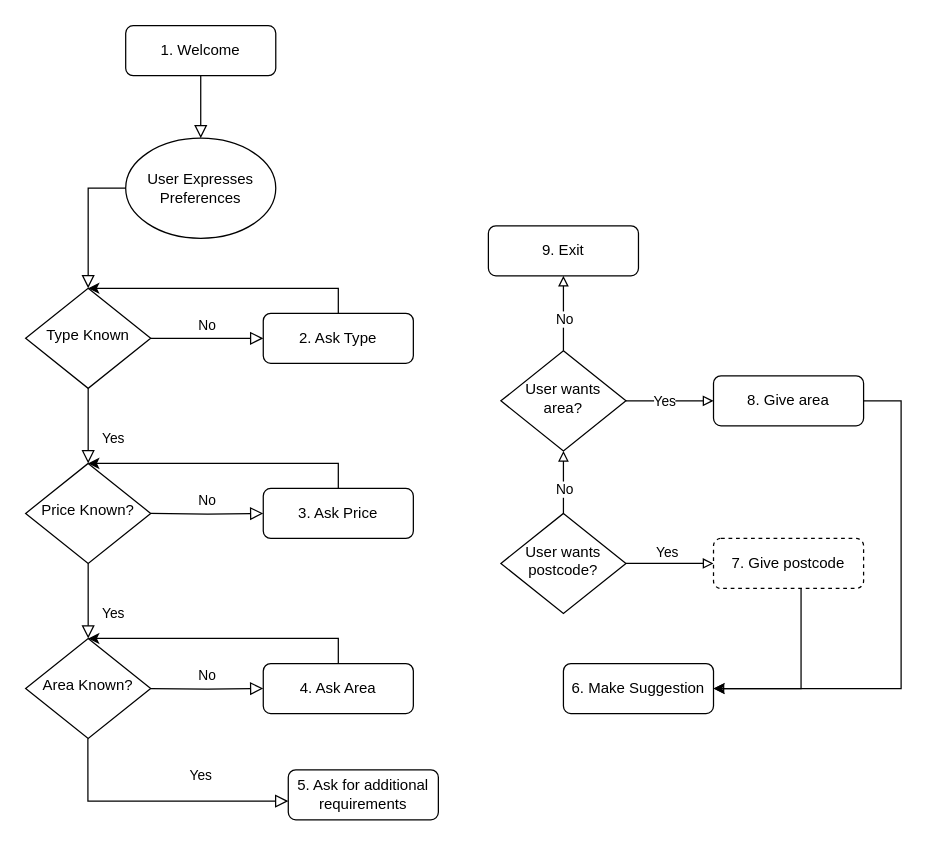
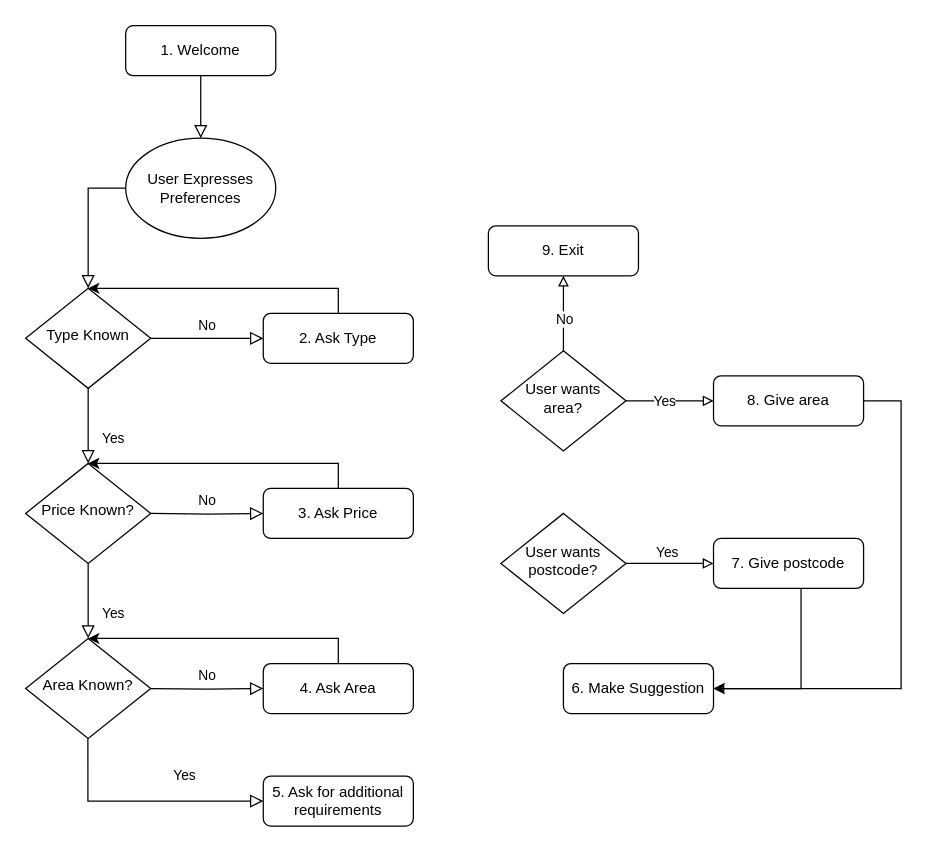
(563, 487) -> none
(788, 563) -> (788, 563)
(363, 794) -> (338, 801)
